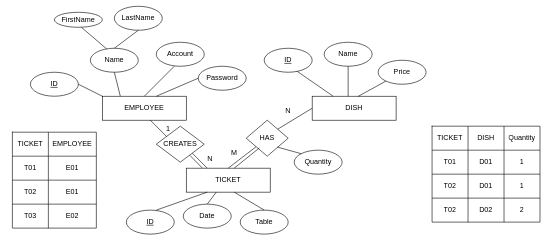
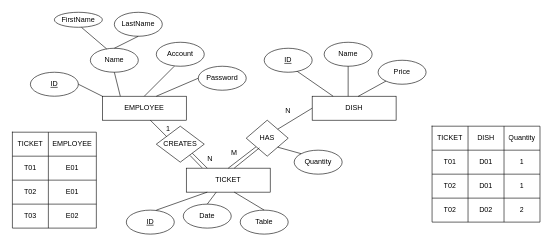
(138, 18) -> (138, 24)
